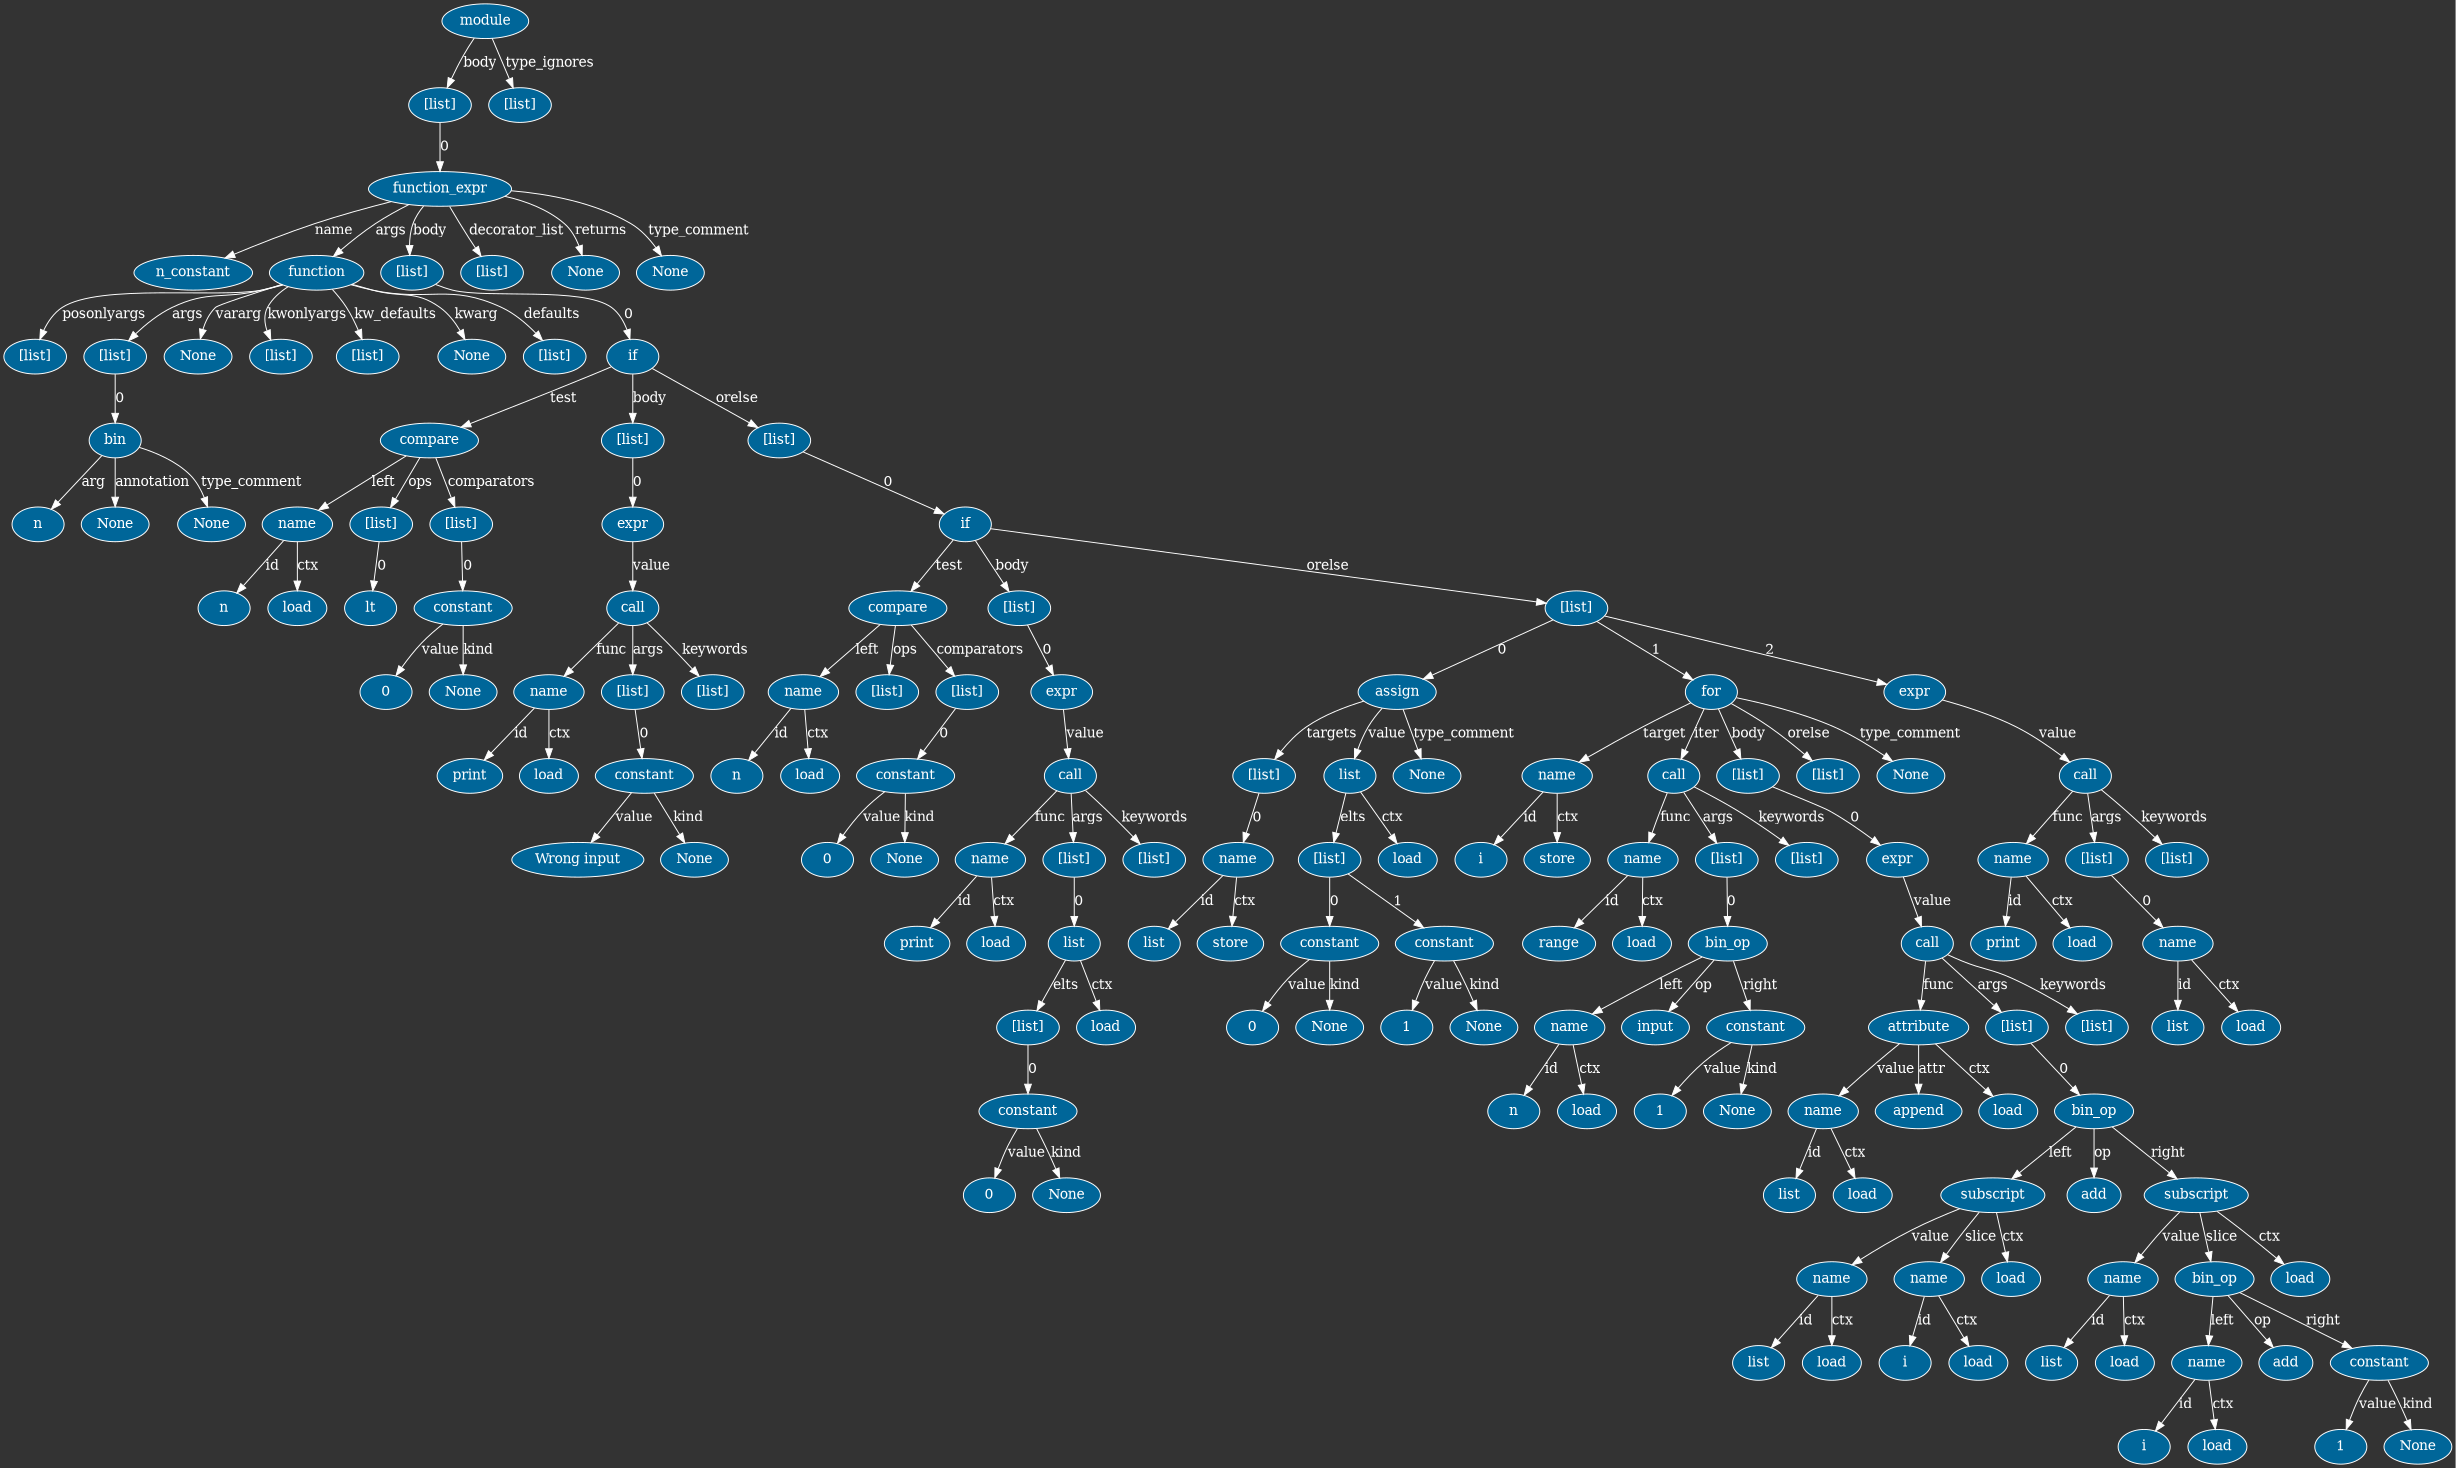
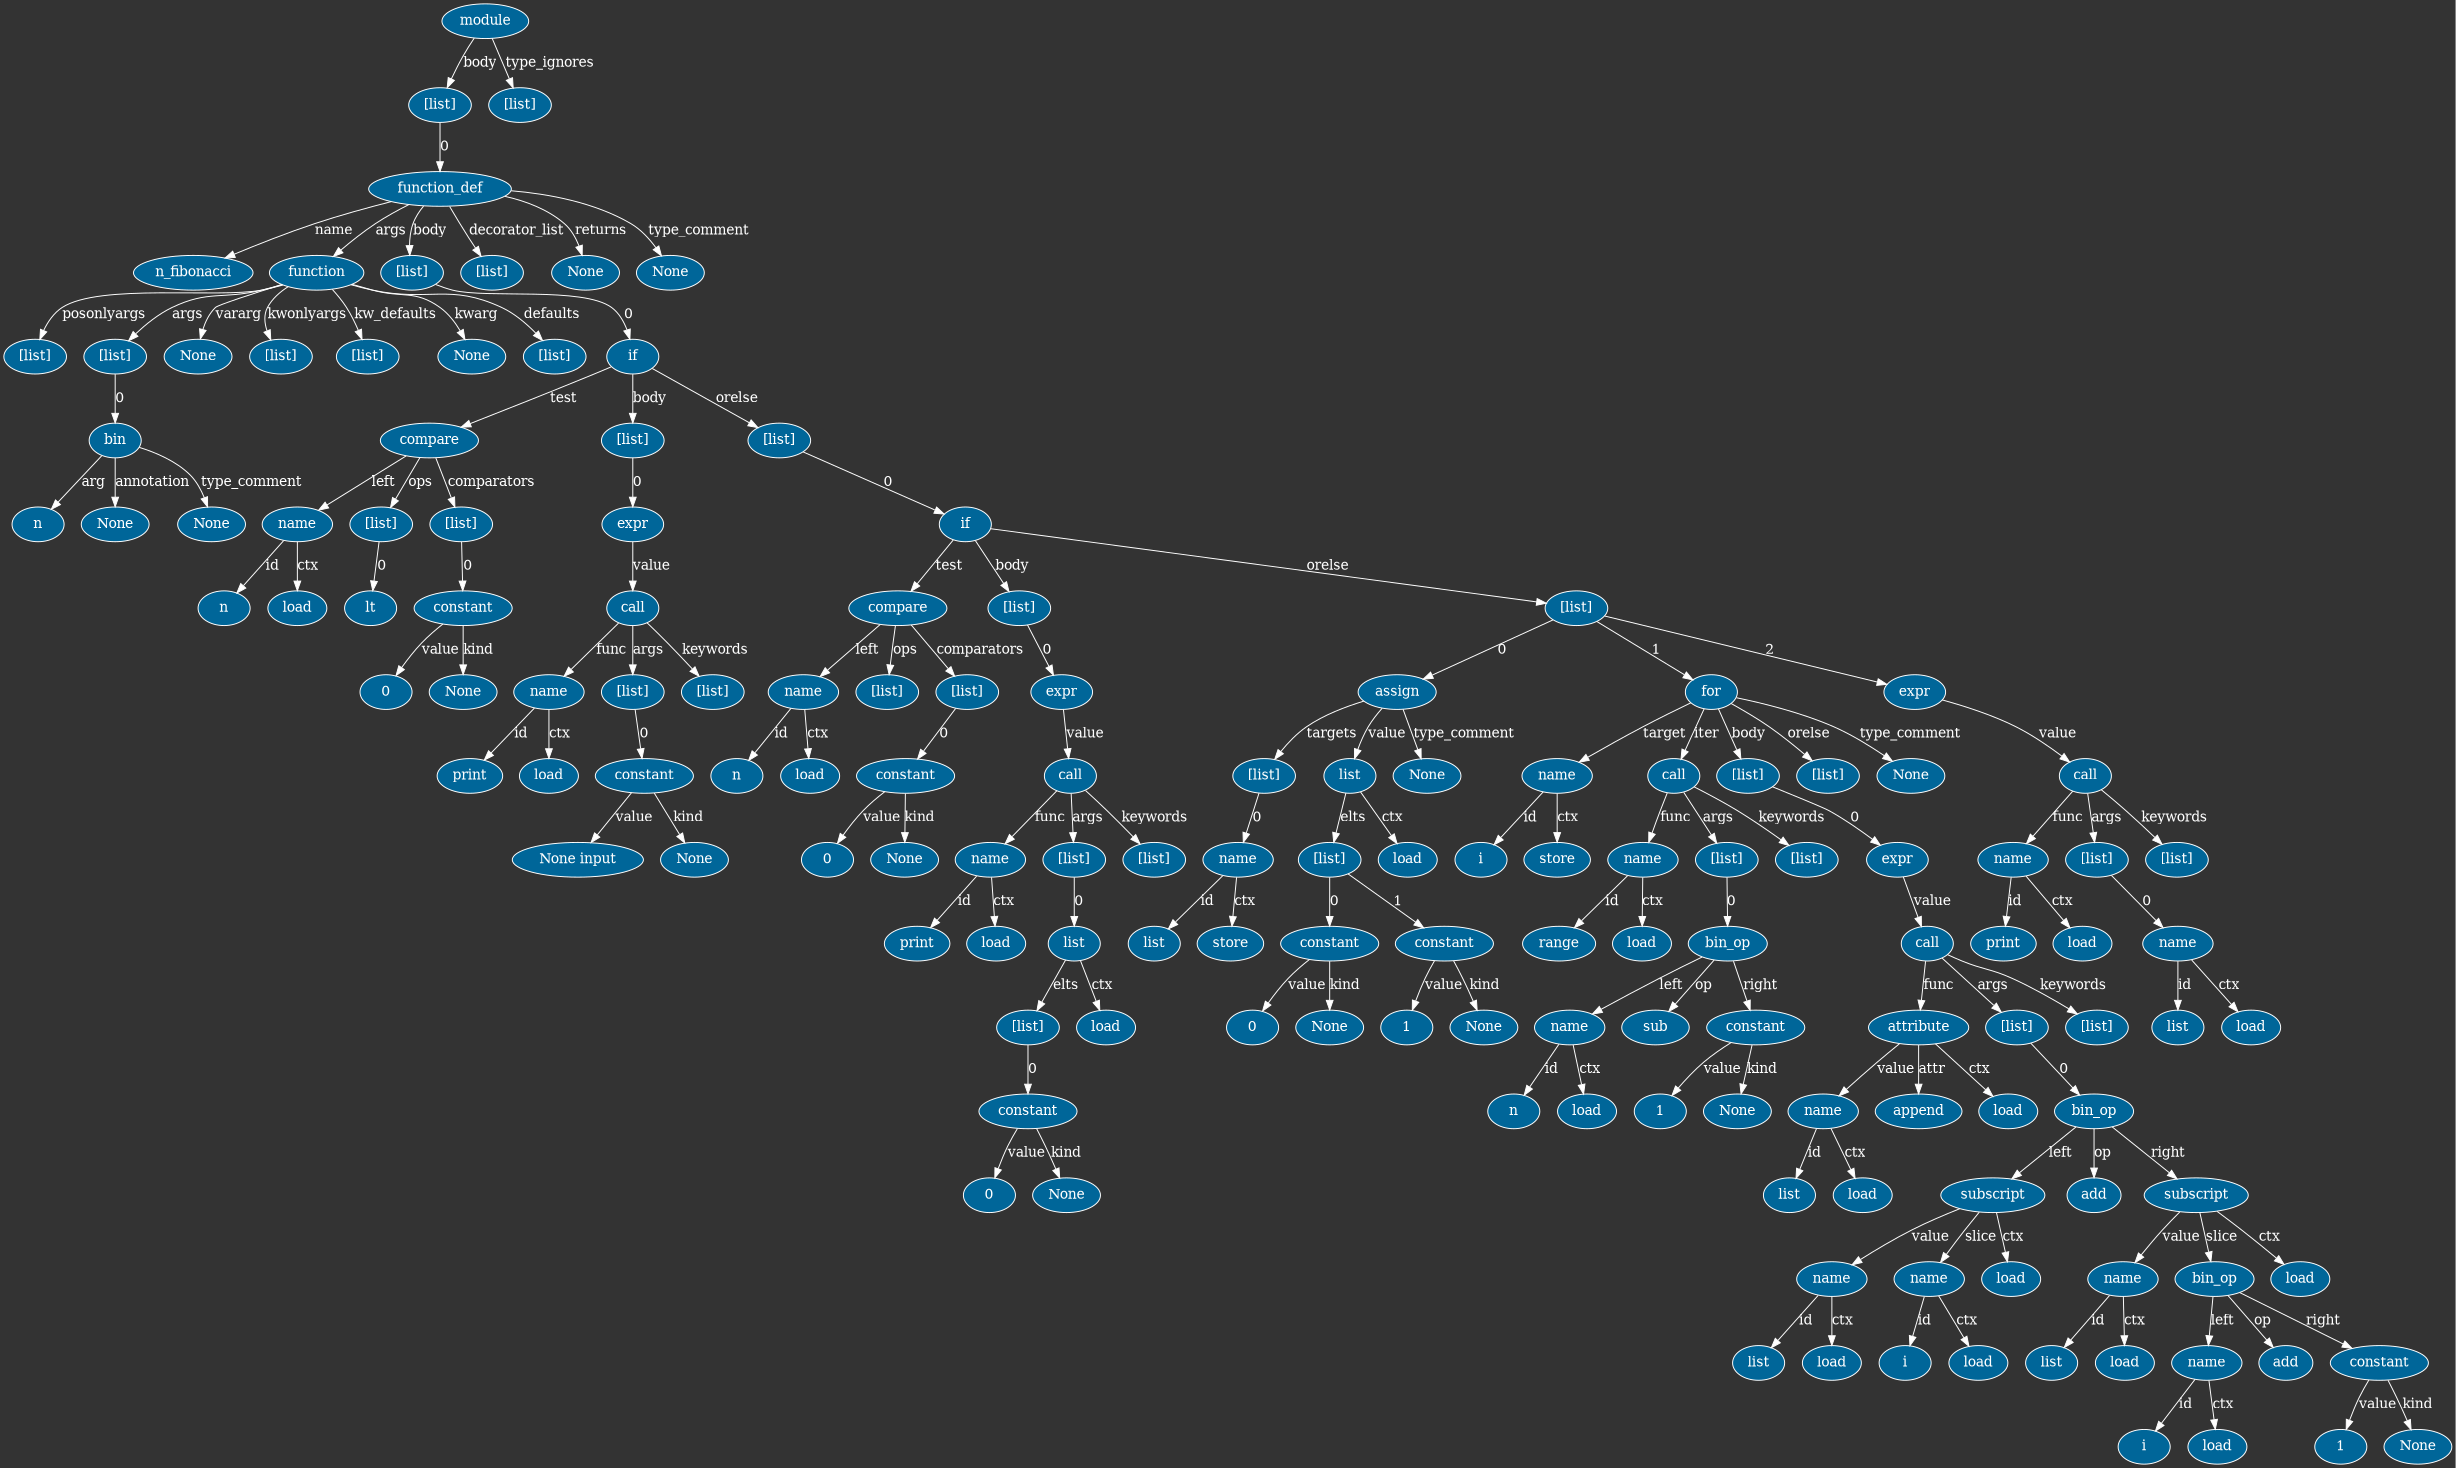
(440, 189) -> (440, 189)
(193, 273) -> (193, 273)
(578, 860) -> (578, 860)
(1655, 1028) -> (1655, 1028)
